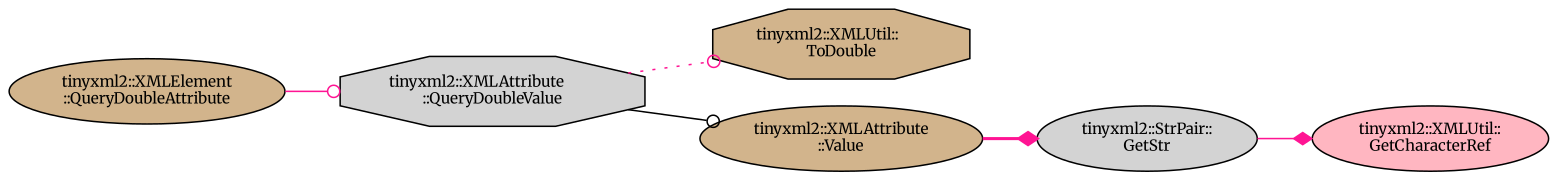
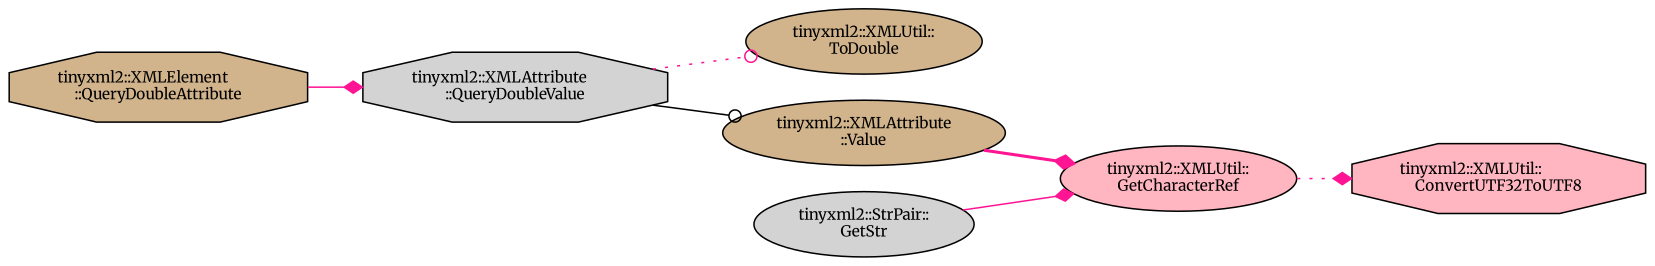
(841, 44) -> (864, 41)
(147, 91) -> (158, 87)
(306, 91) -> (326, 87)
(1001, 139) -> (1019, 155)
none -> (1499, 179)
